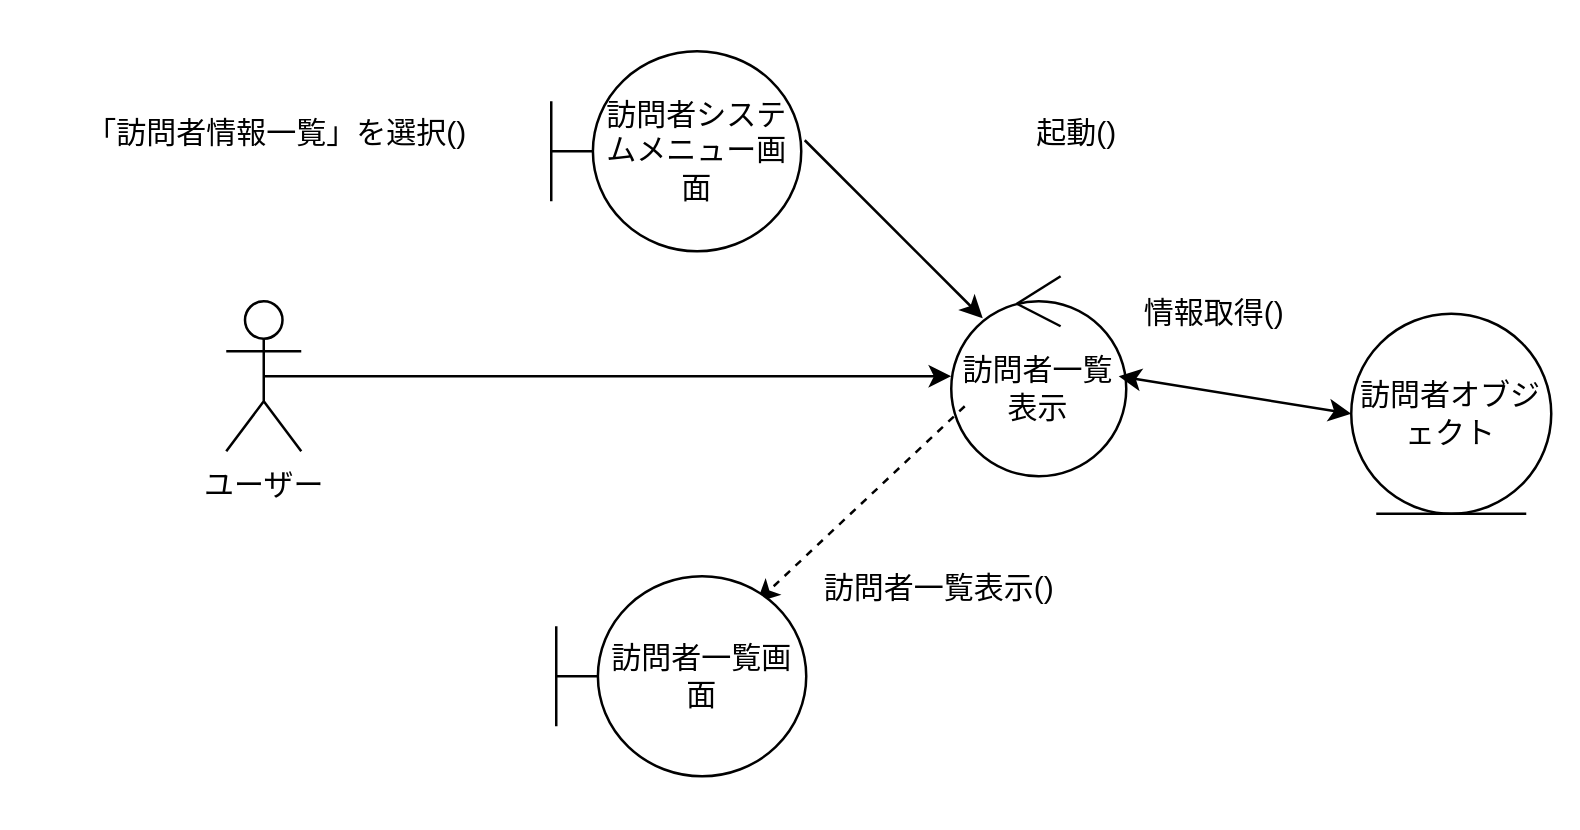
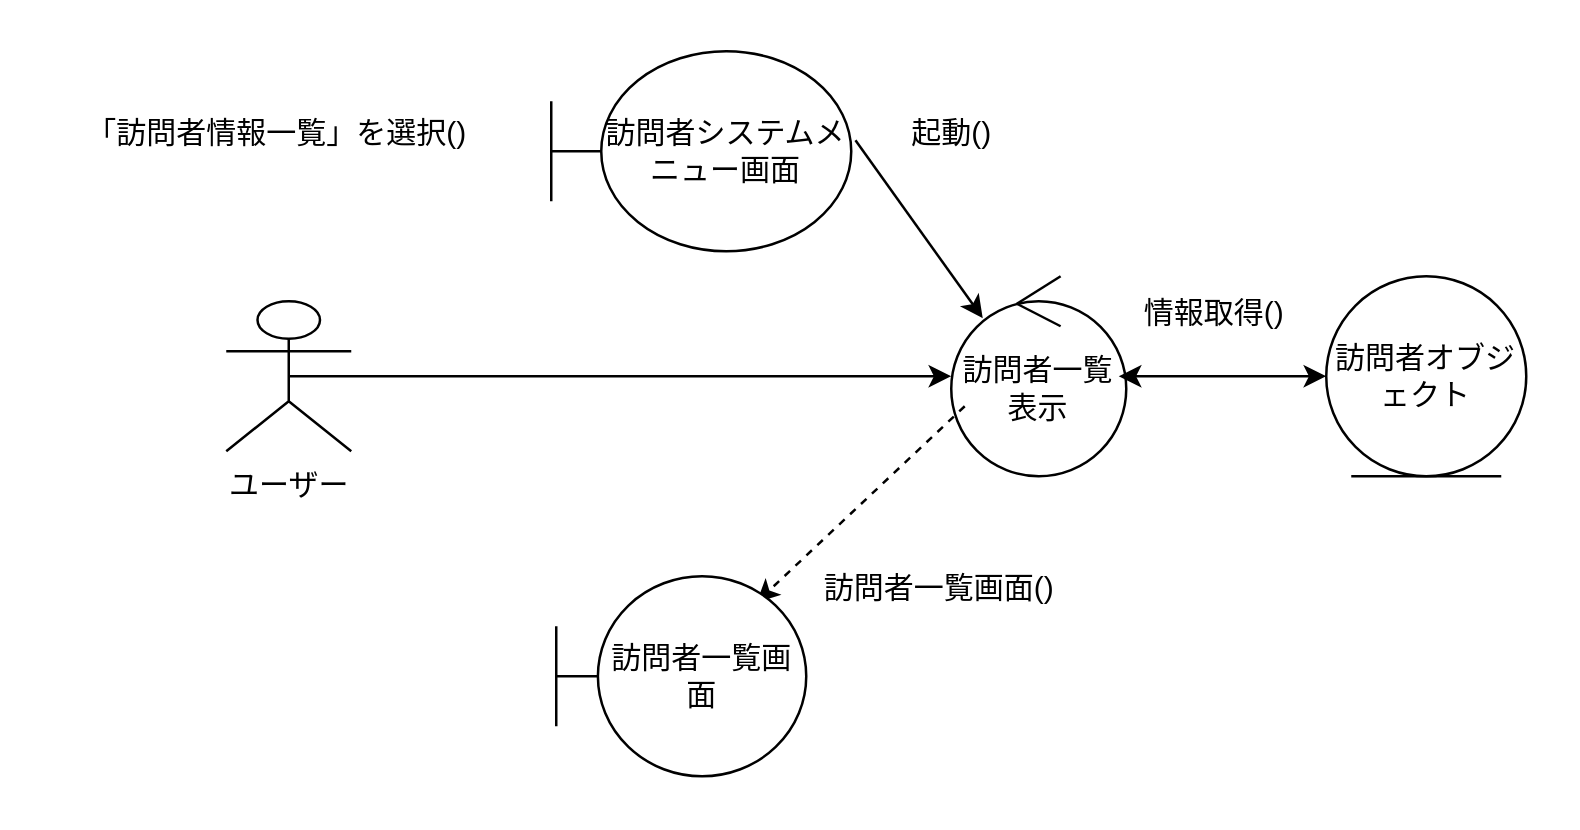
(1076, 134) -> (951, 134)
(676, 151) -> (701, 151)
(264, 376) -> (289, 376)
(1451, 414) -> (1426, 376)
(940, 589) -> (940, 589)
